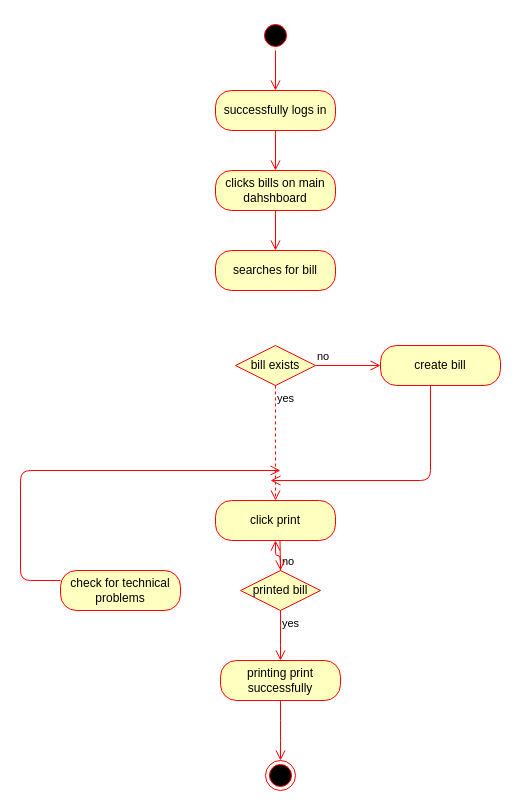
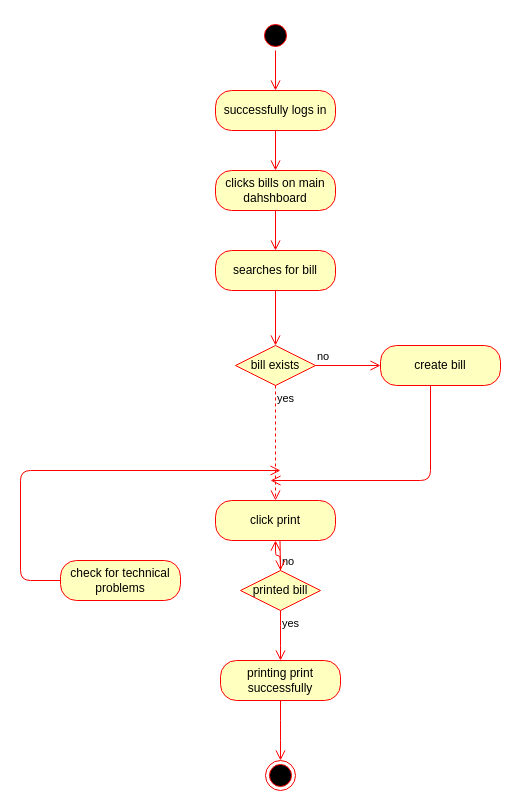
none -> (276, 317)
(121, 591) -> (121, 581)
